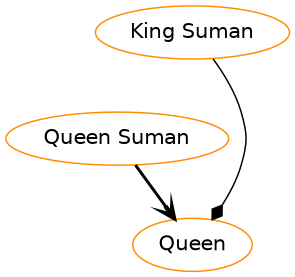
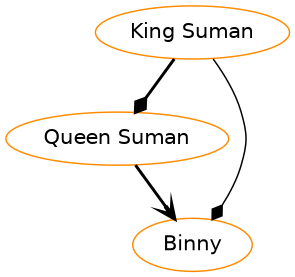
none -> (160, 78)
(192, 245) -> (192, 245)
